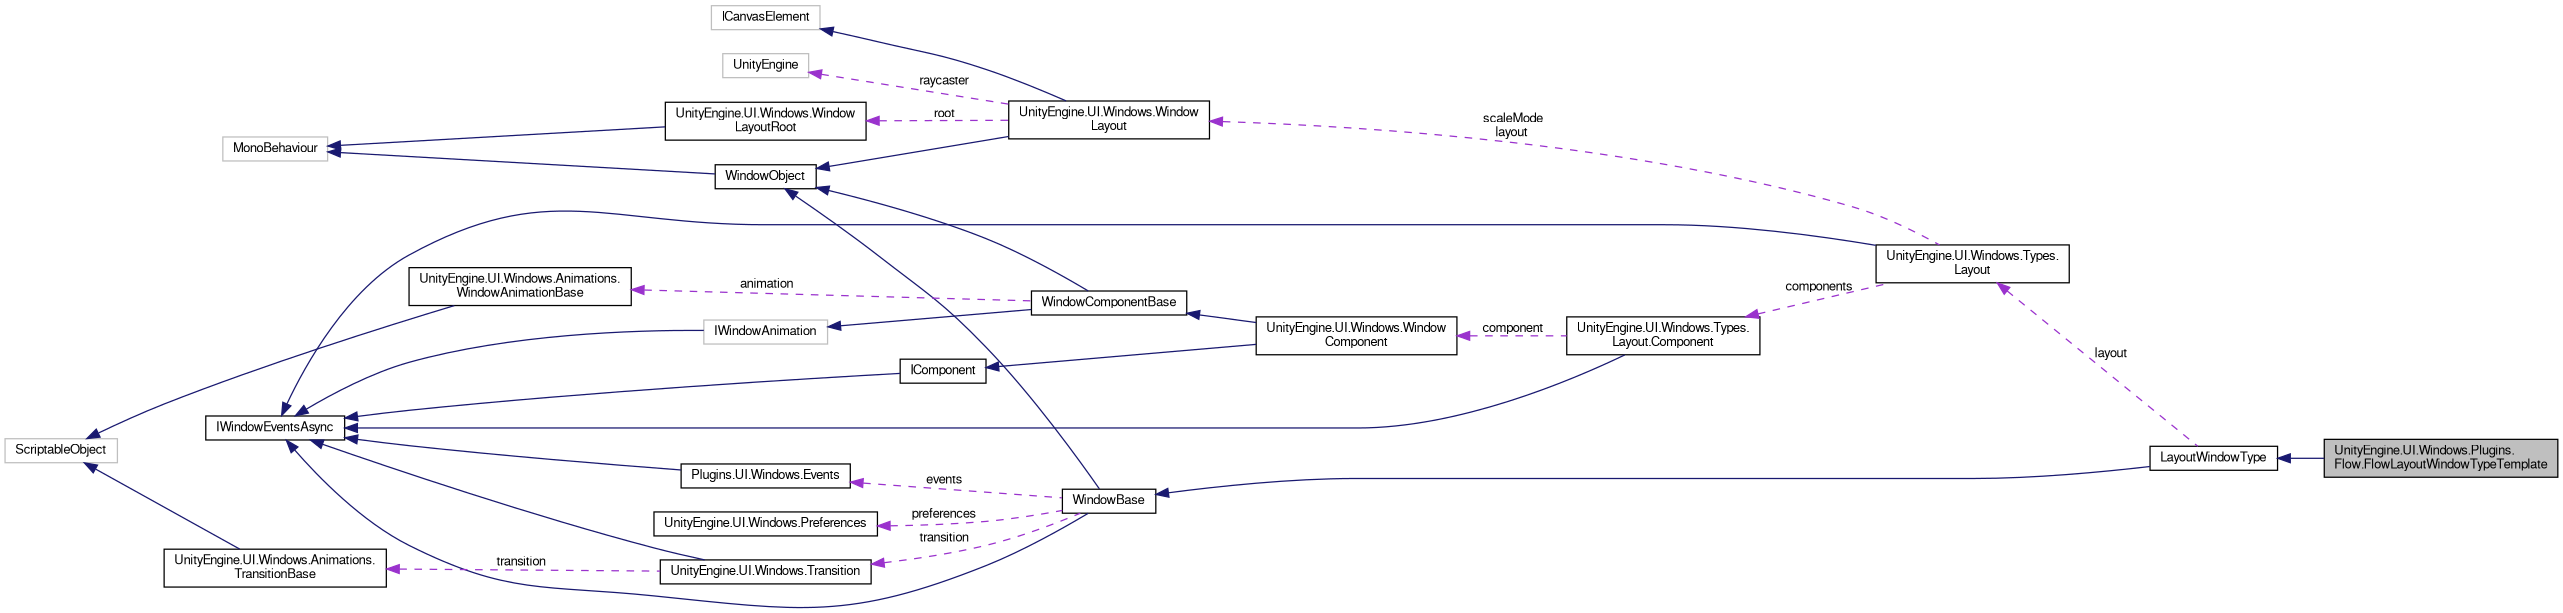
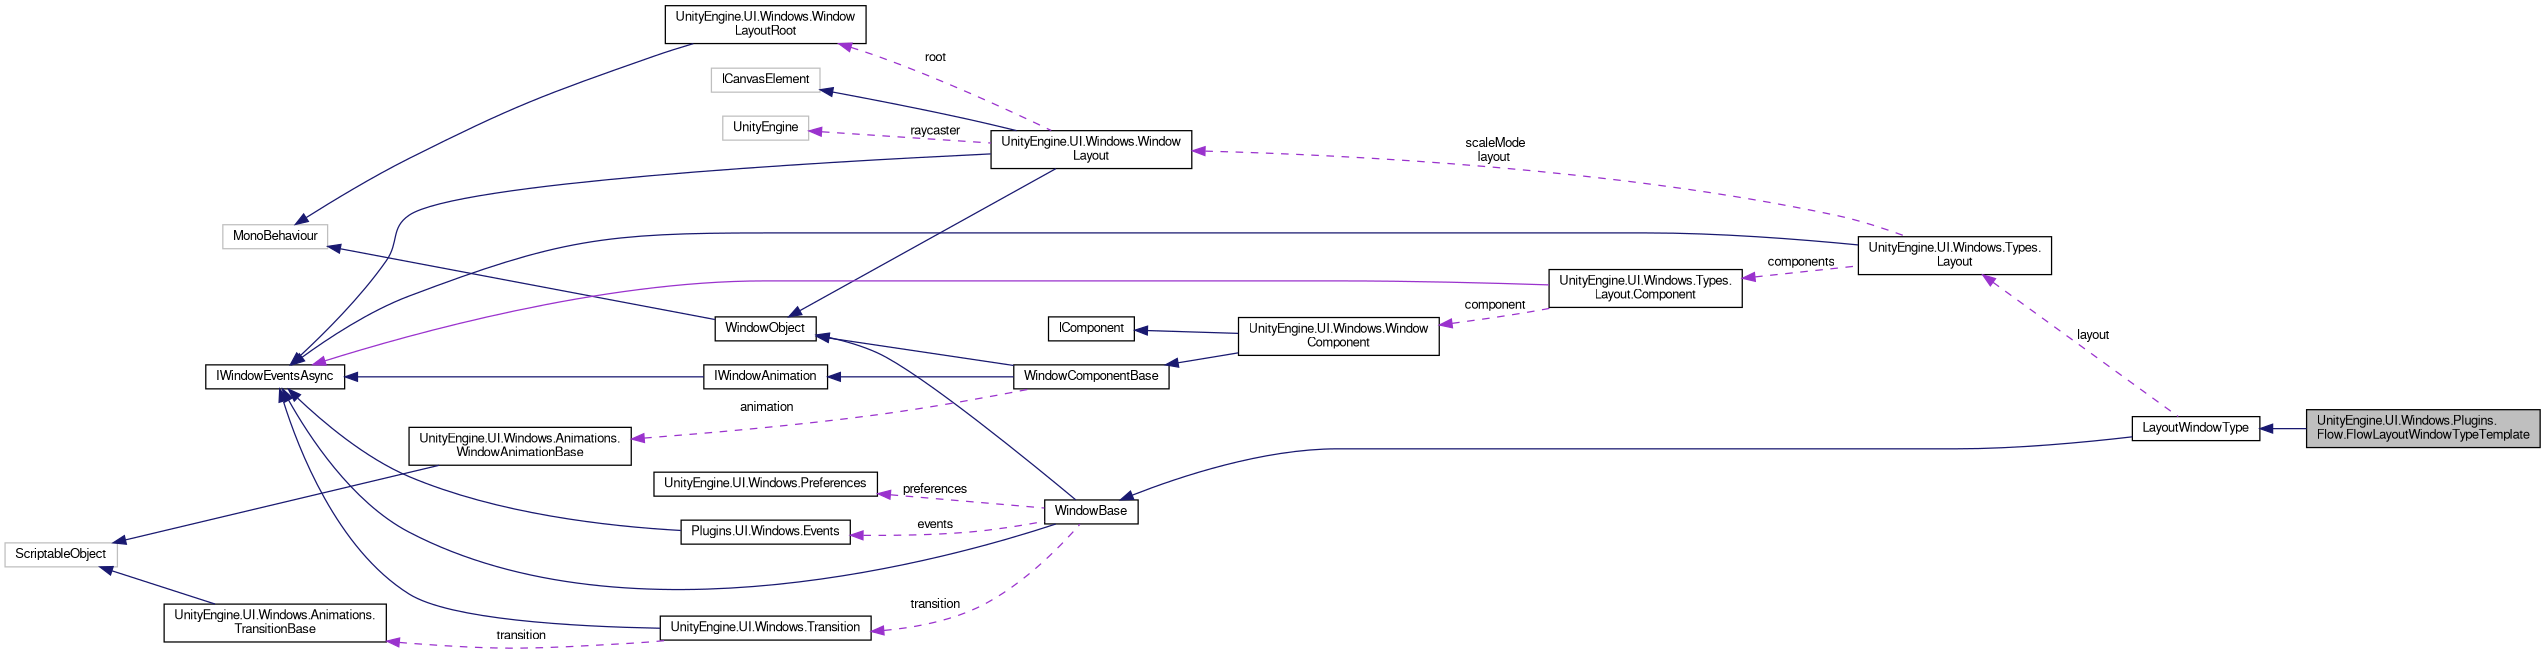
(766, 332) -> (766, 377)
(628, 391) -> (608, 180)
(997, 428) -> (932, 281)
